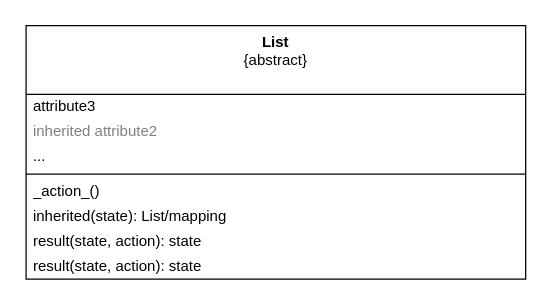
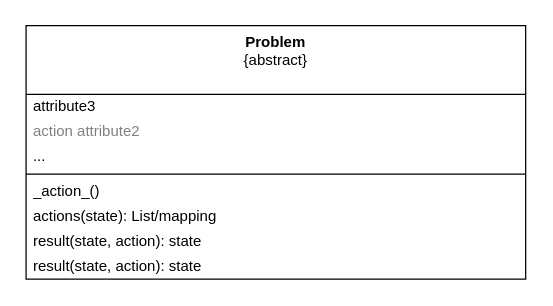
(276, 52) -> (276, 52)
(109, 132) -> (99, 132)
(147, 217) -> (141, 217)
